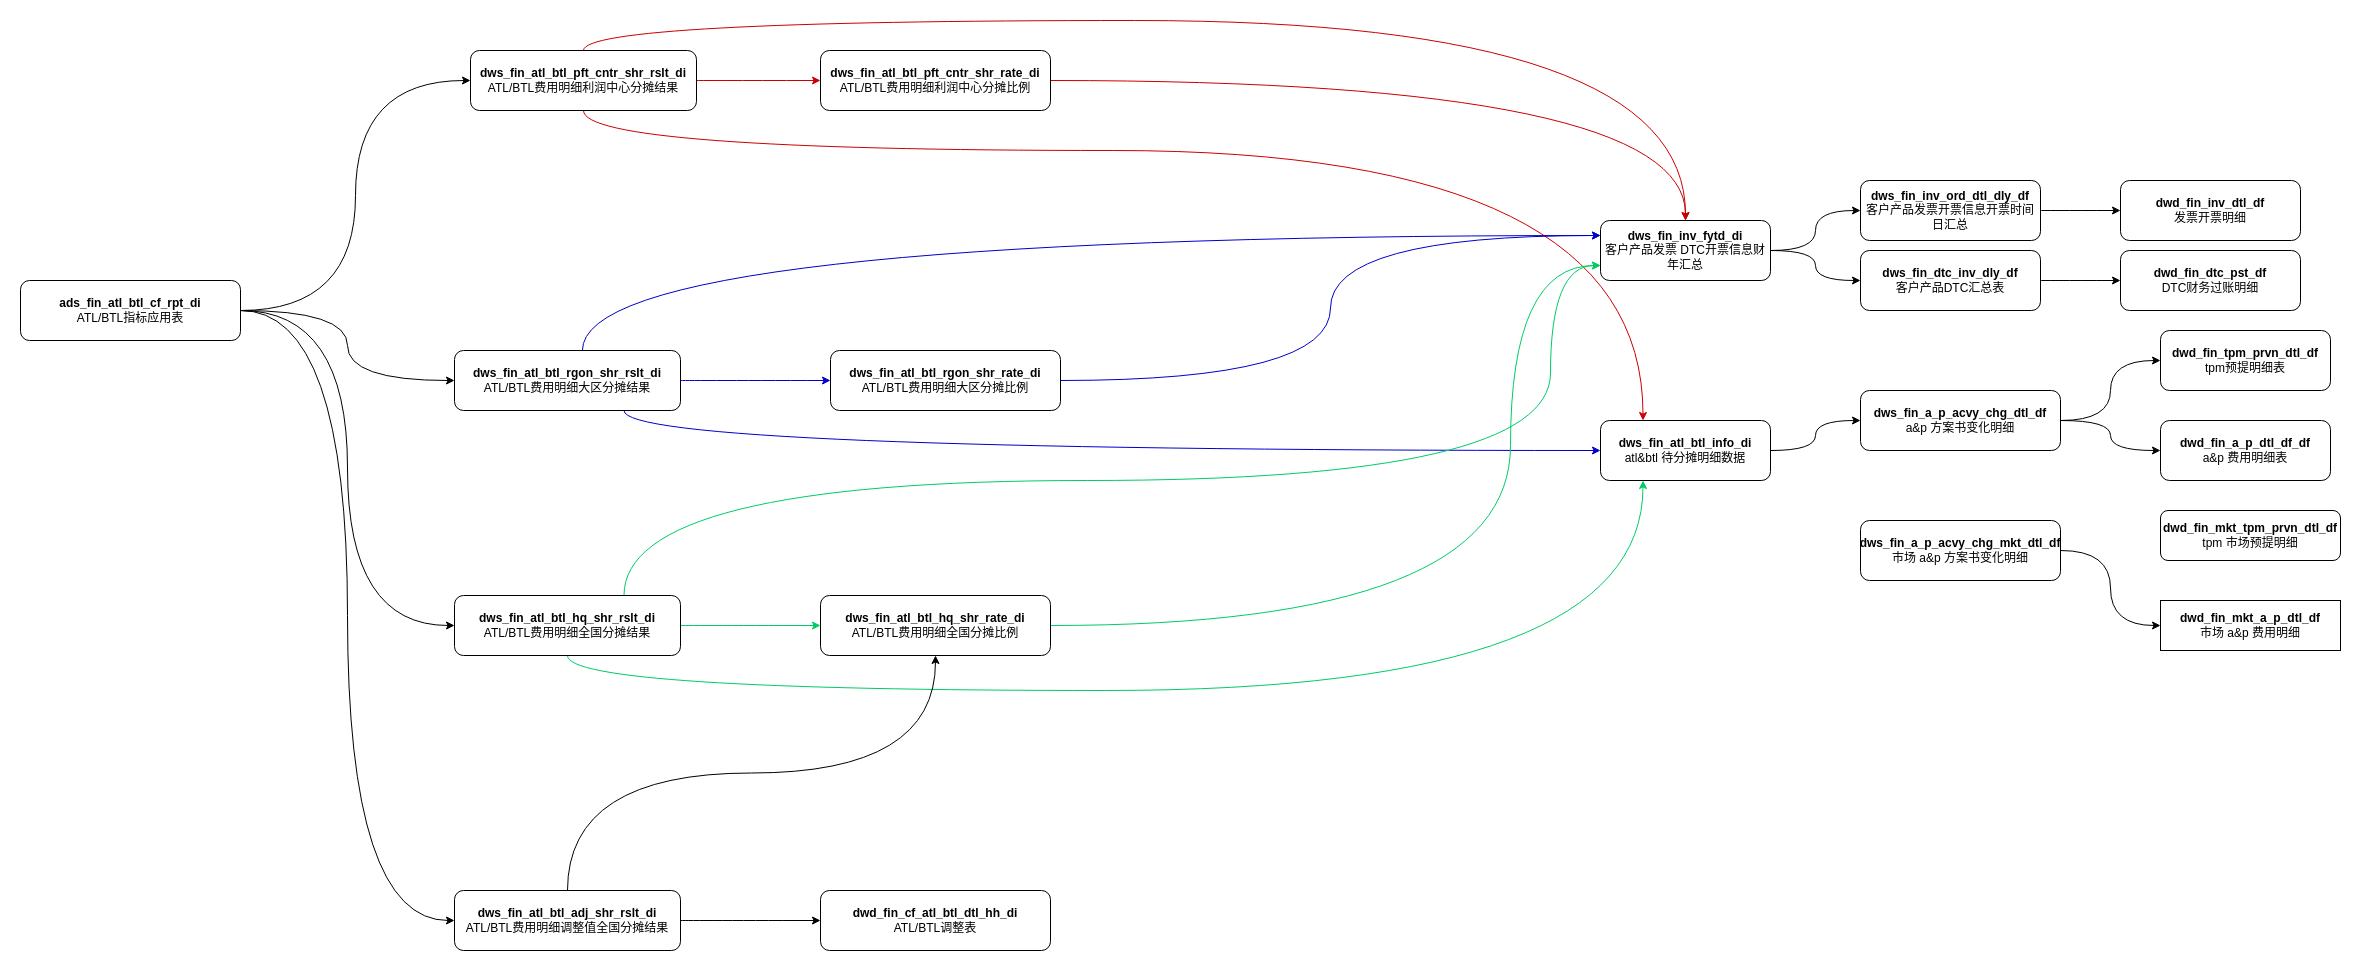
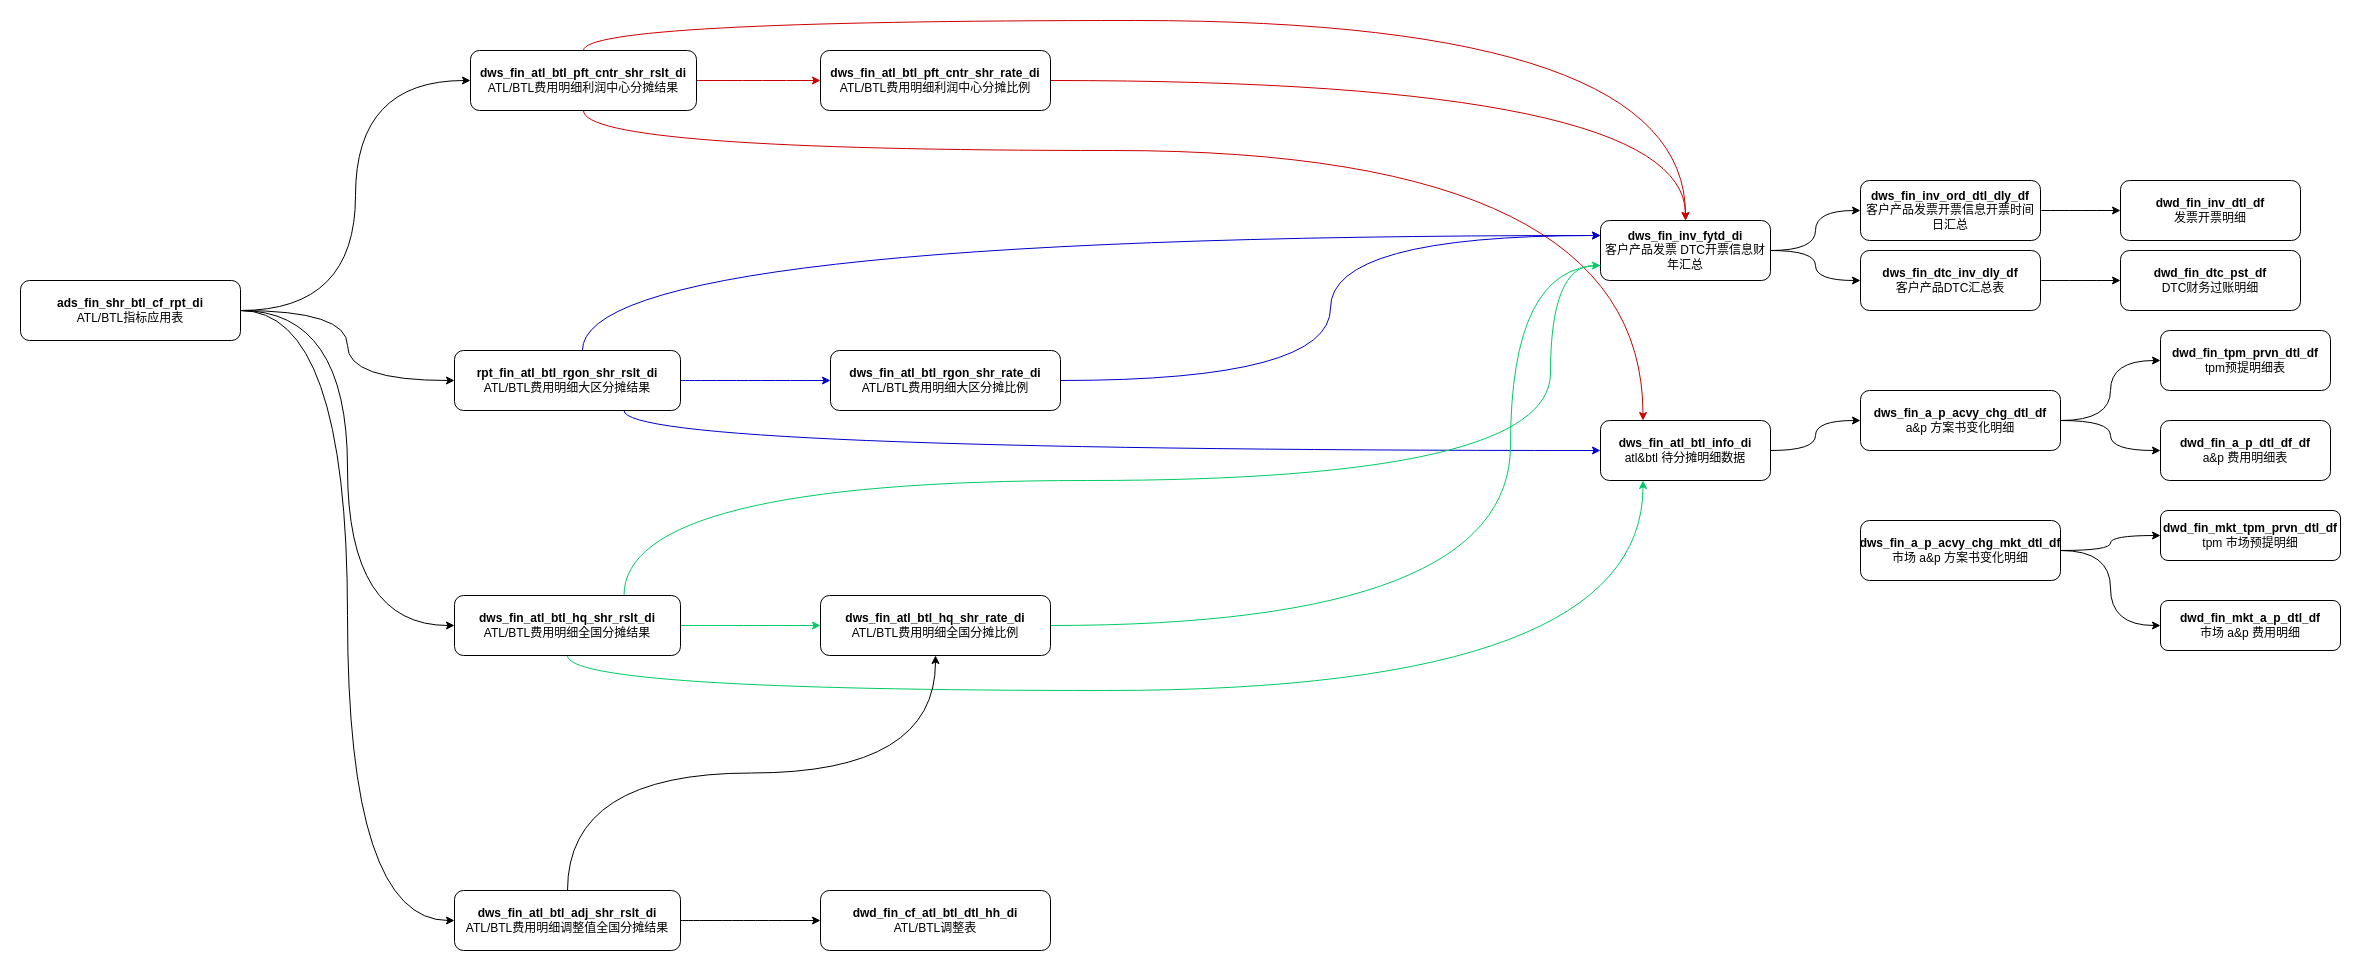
(1535, 303) -> (1535, 308)
(131, 311) -> (131, 311)
(568, 381) -> (568, 381)
none -> (2114, 539)
(2251, 626) -> (2251, 626)
